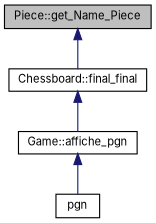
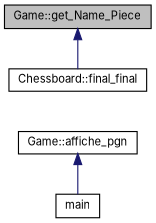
(78, 17) -> (78, 17)
(78, 117) -> none
(78, 206) -> (78, 206)
